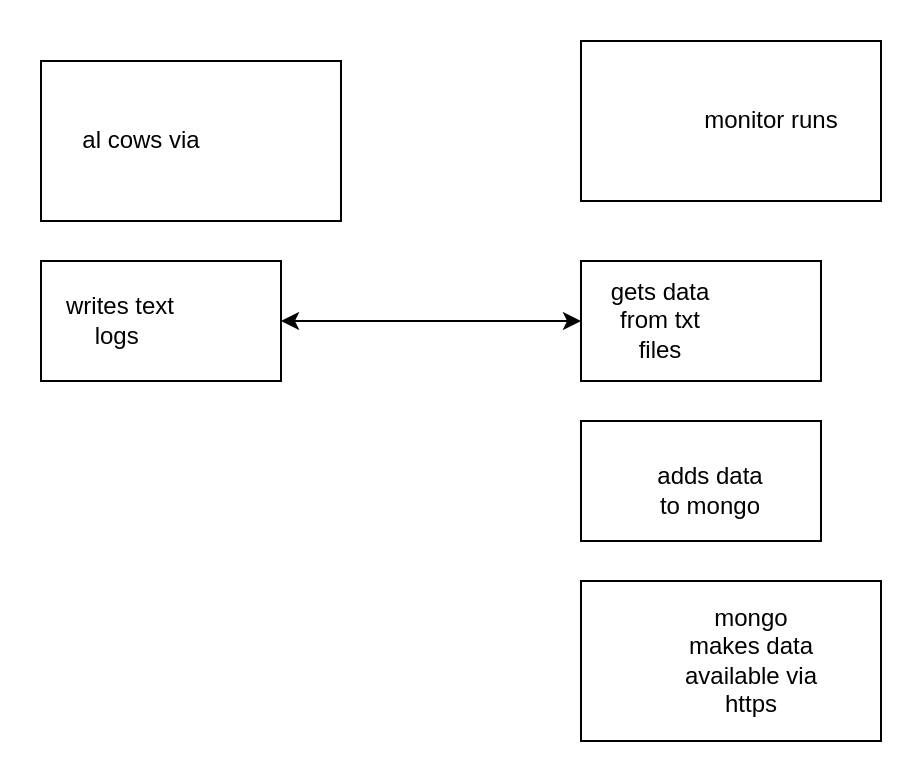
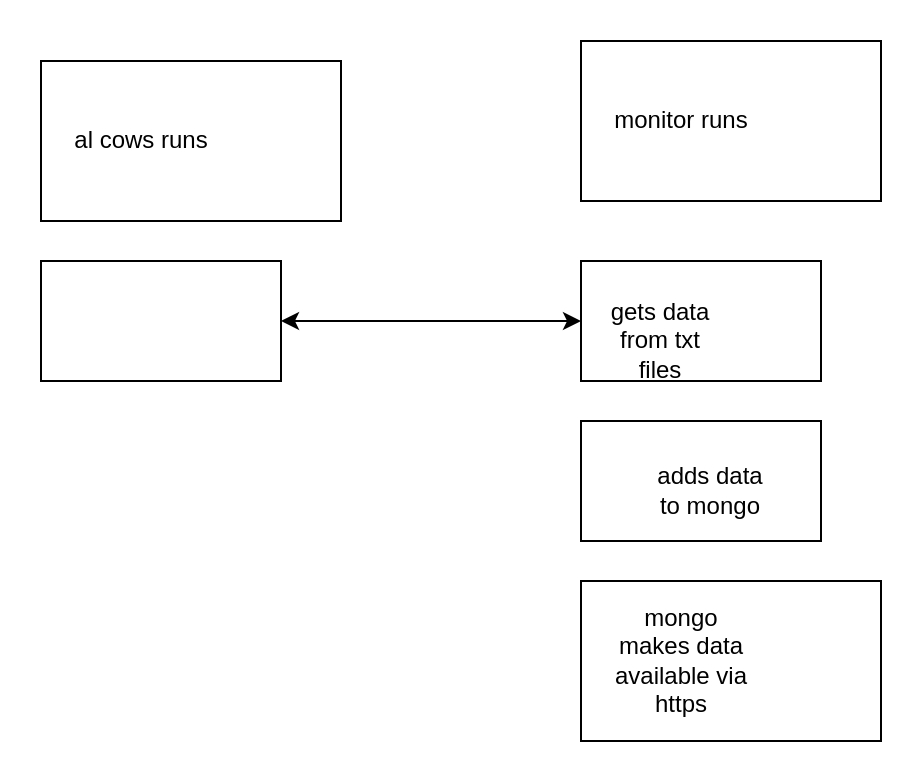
(771, 121) -> (681, 121)
(142, 141) -> (142, 141)
(121, 321) -> none
(661, 321) -> (661, 341)
(751, 661) -> (681, 661)
